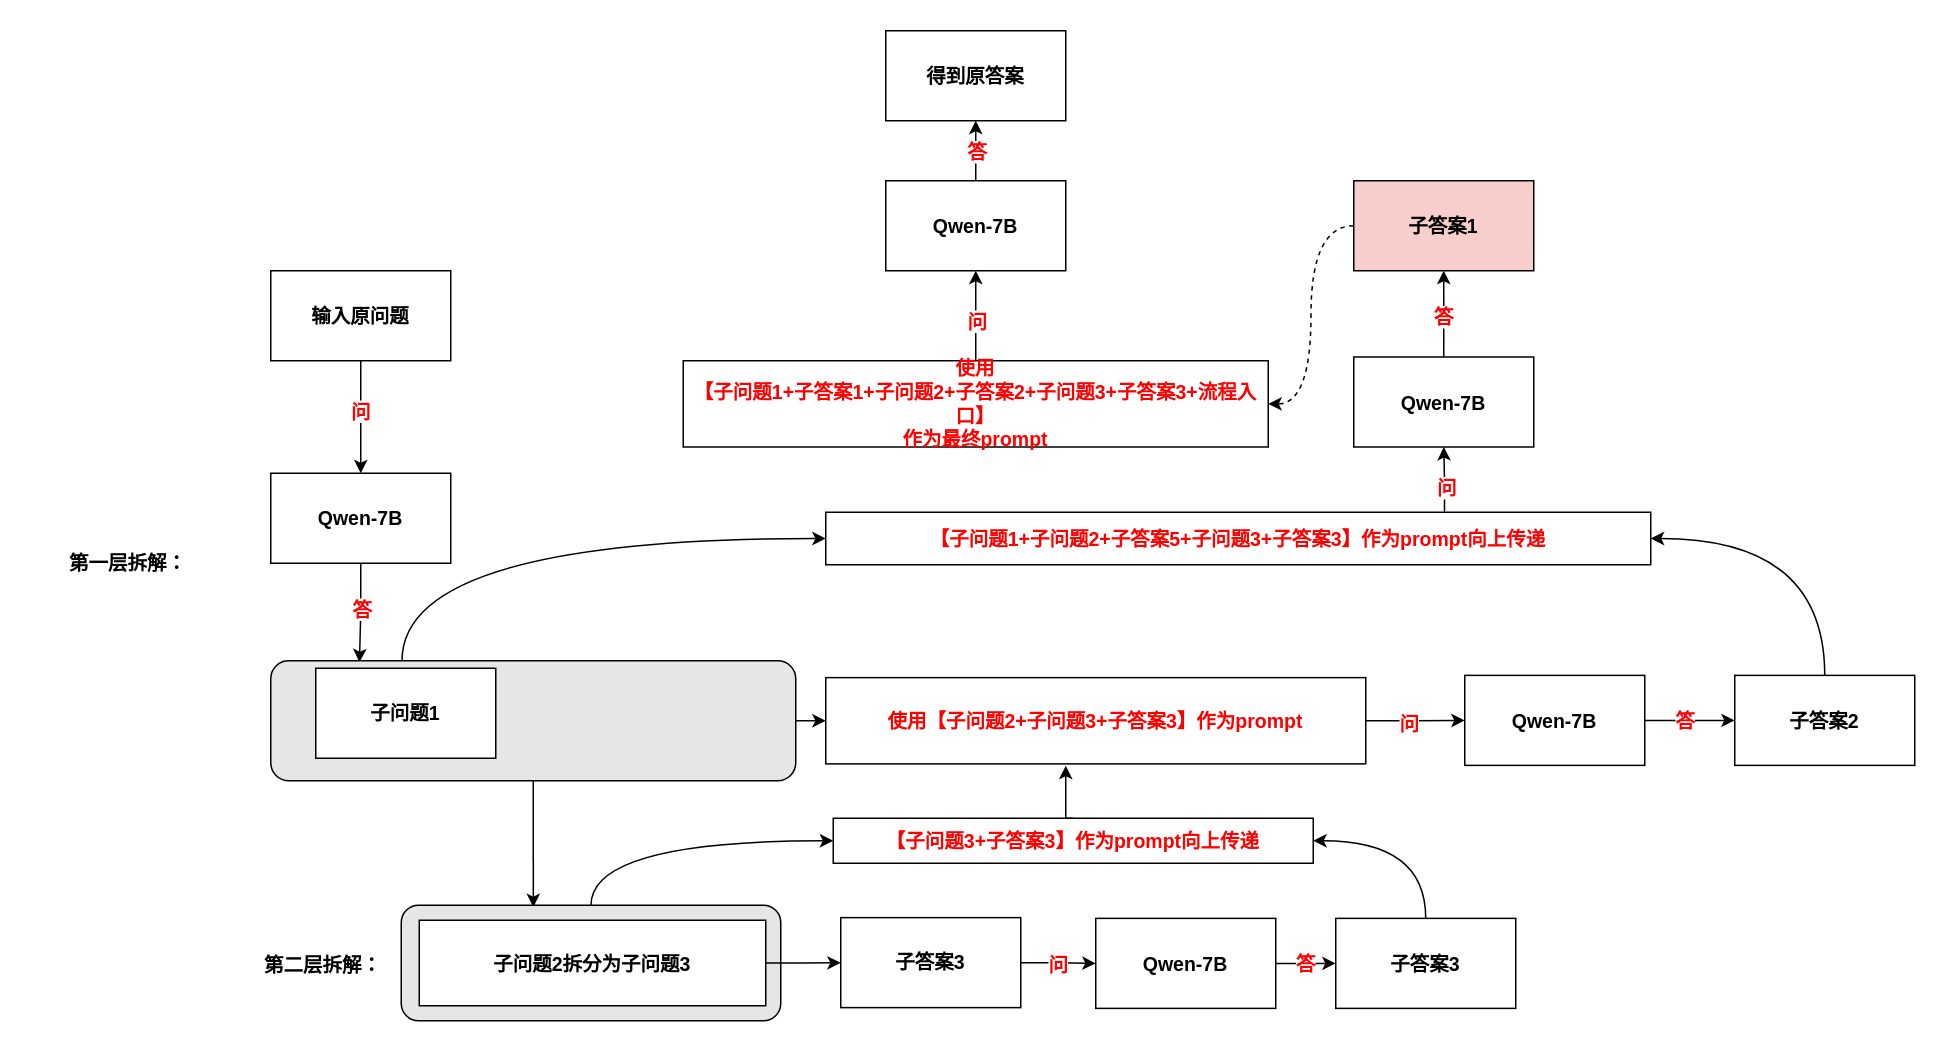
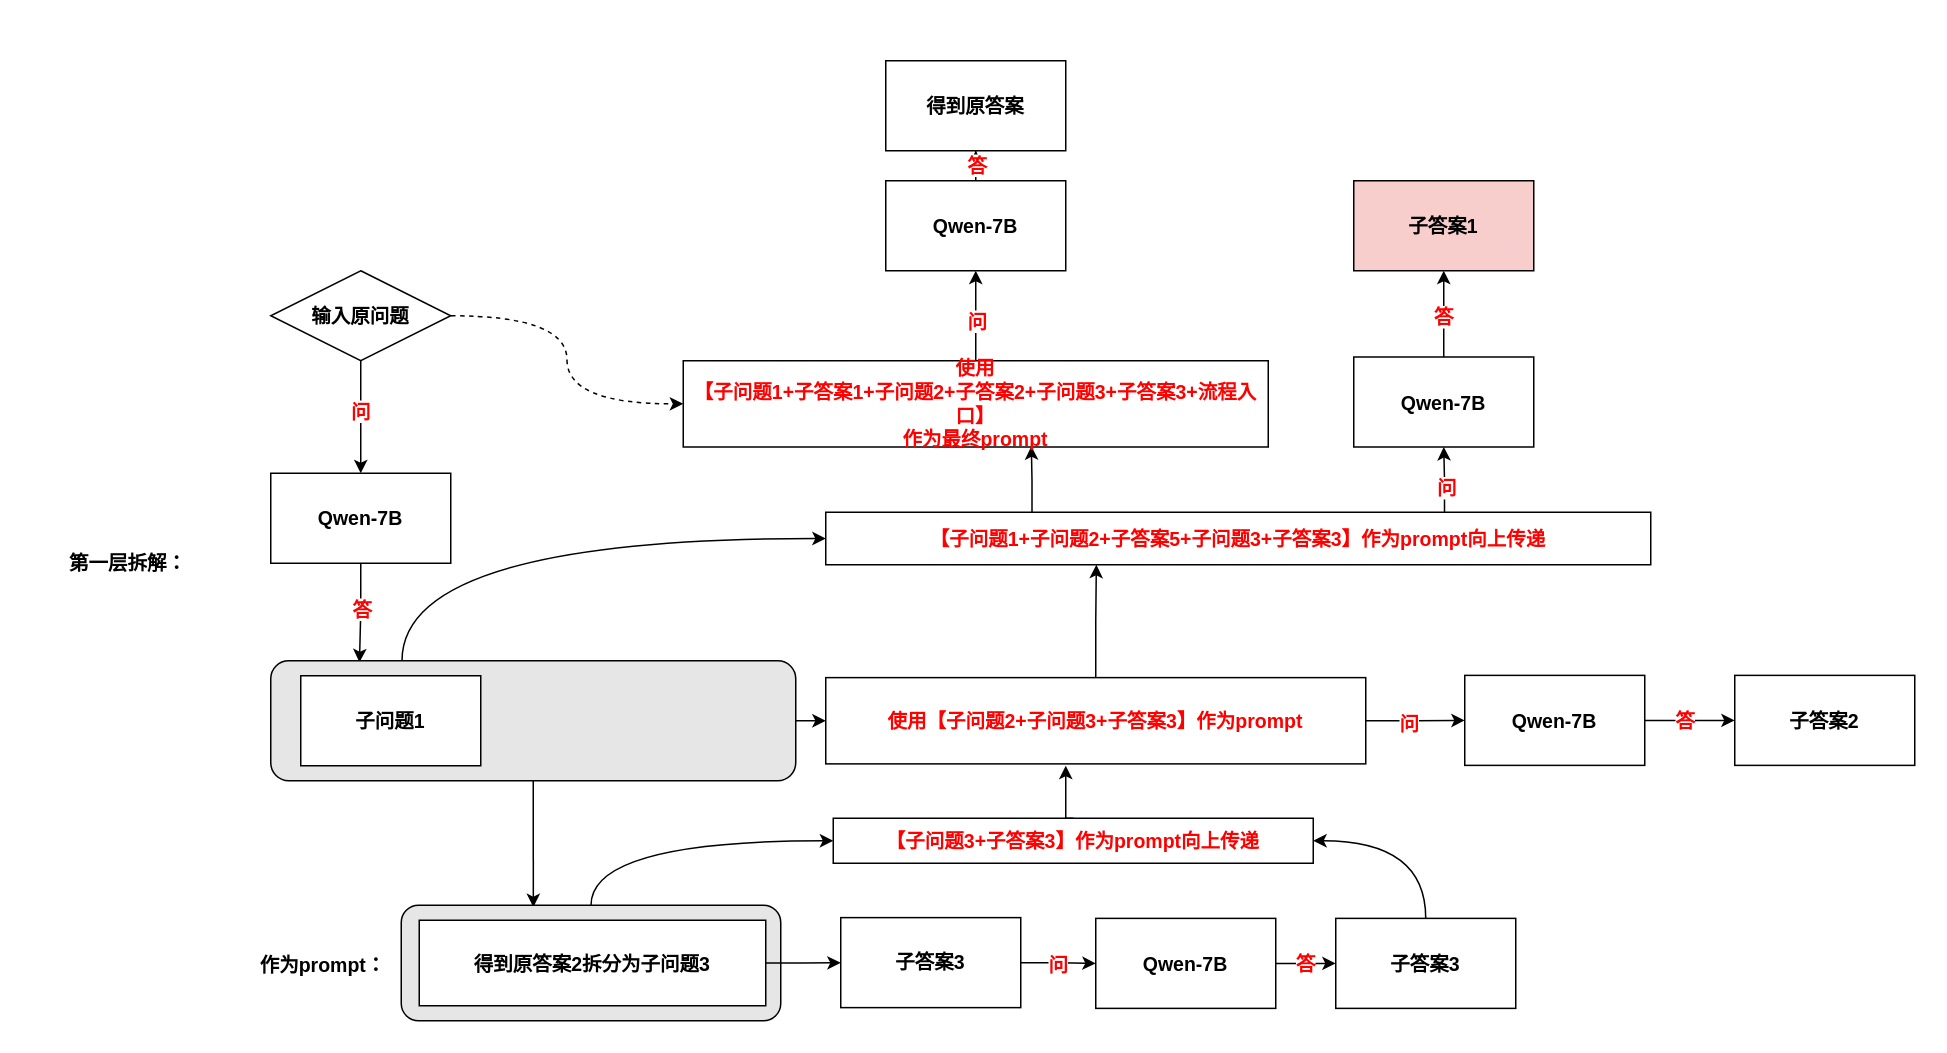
(976, 76) -> (976, 106)
(1311, 312) -> none
(361, 316) -> (361, 316)
none -> (566, 356)
none -> (1032, 485)
(1778, 569) -> none
none -> (1096, 626)
(406, 713) -> (391, 721)
(593, 964) -> (593, 964)
(323, 965) -> (323, 965)
